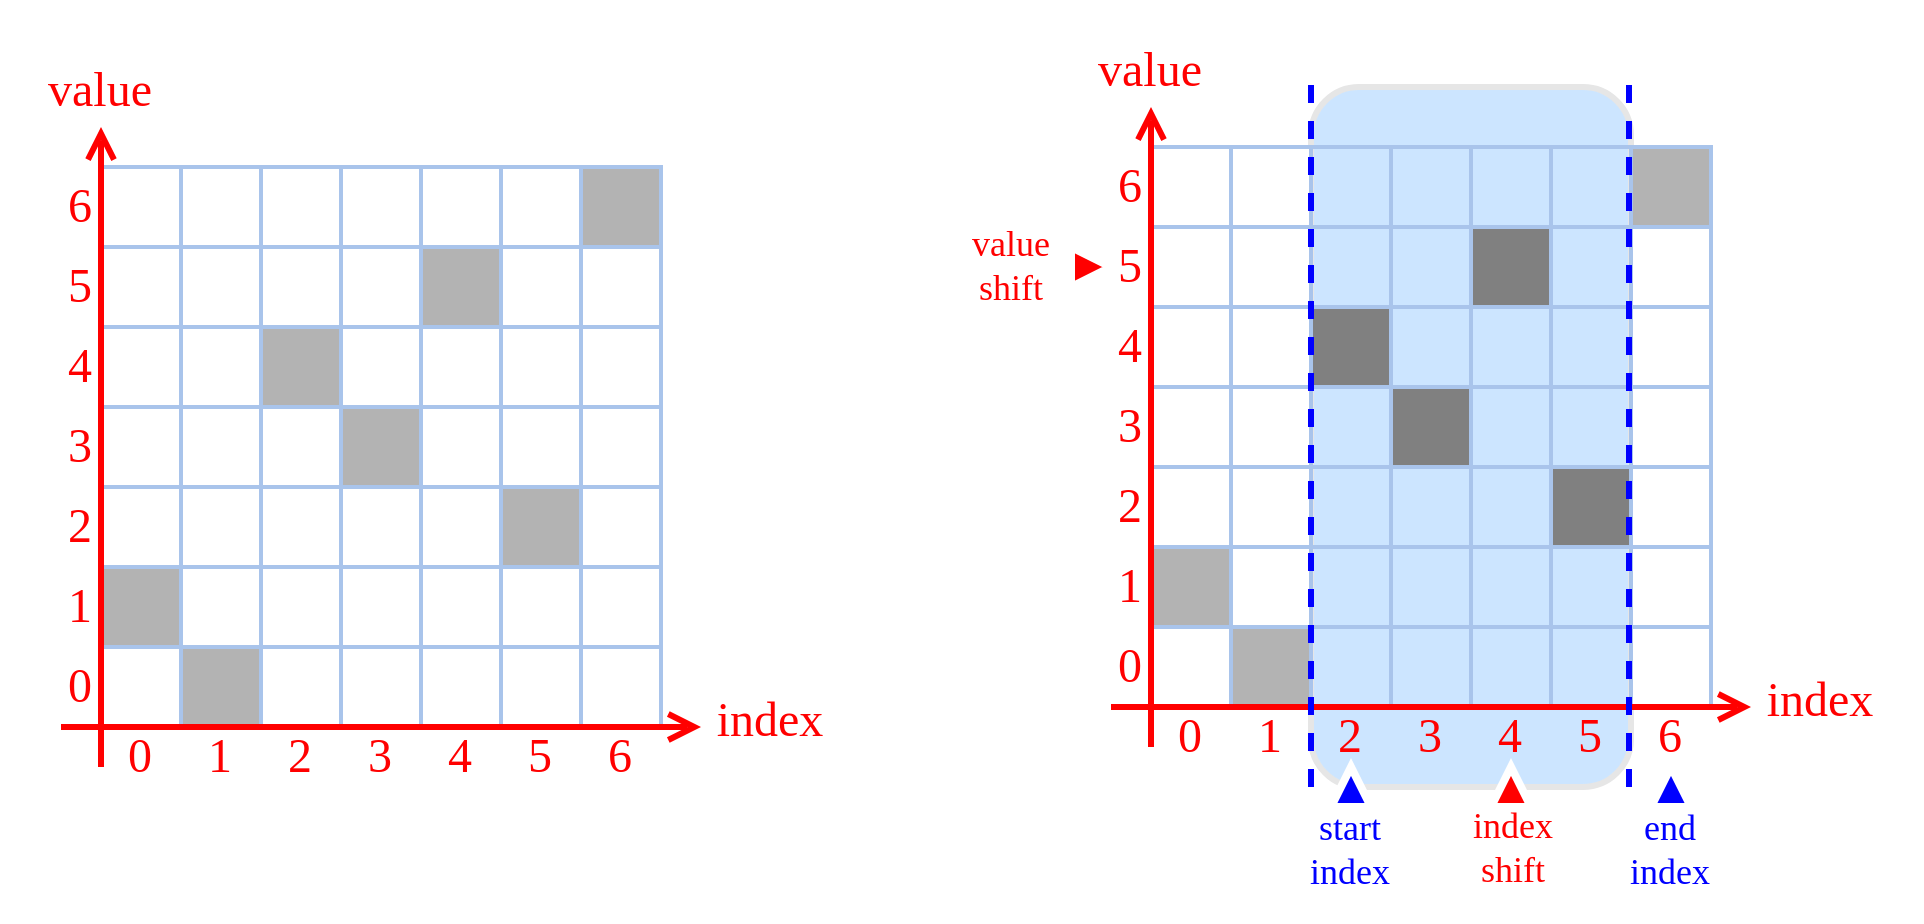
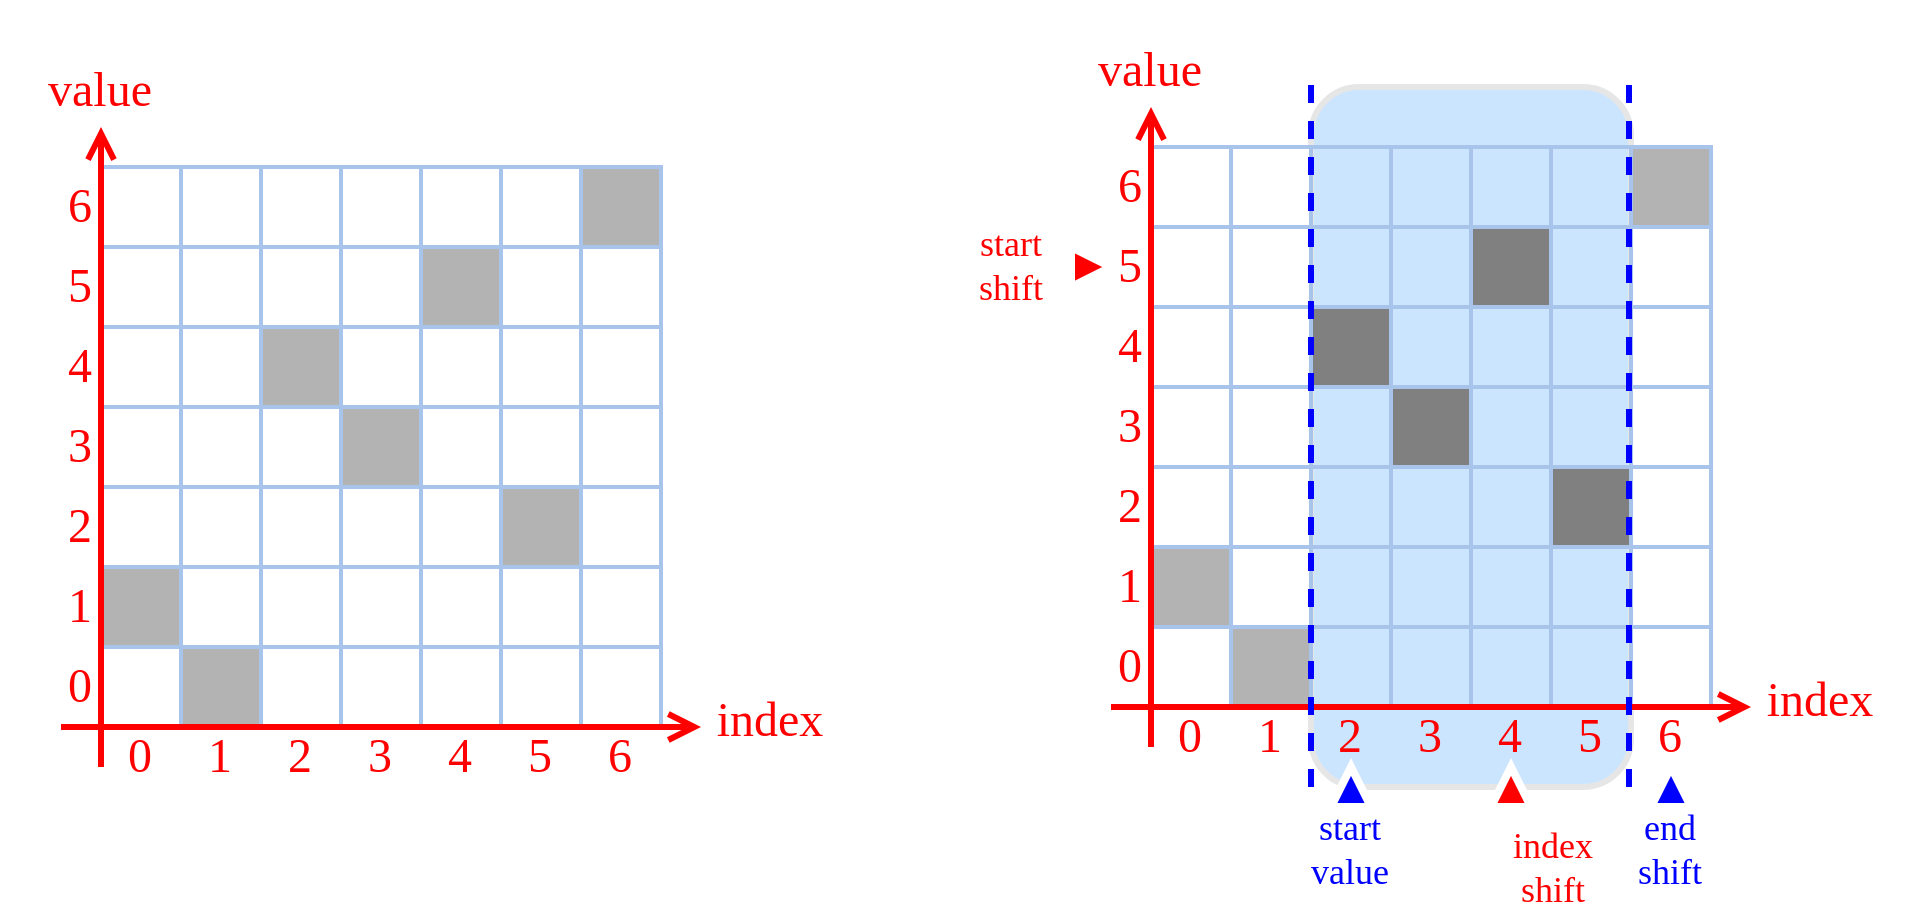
(1012, 267) -> (1012, 267)
(1514, 849) -> (1554, 869)
(1351, 851) -> (1351, 851)
(1671, 851) -> (1671, 851)
